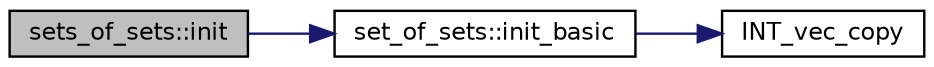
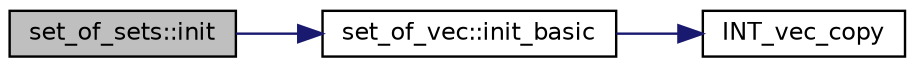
(129, 34) -> (123, 34)
(485, 34) -> (469, 34)
